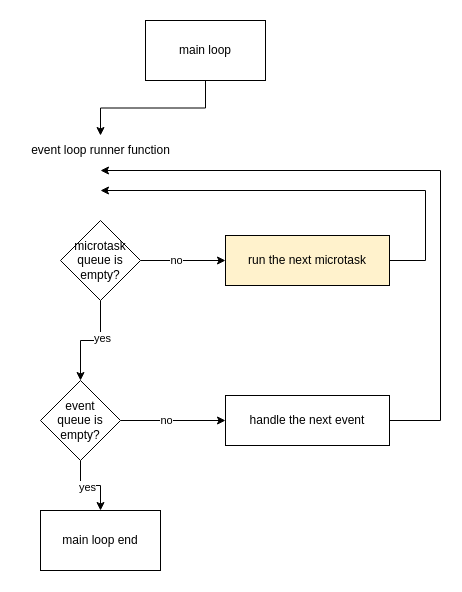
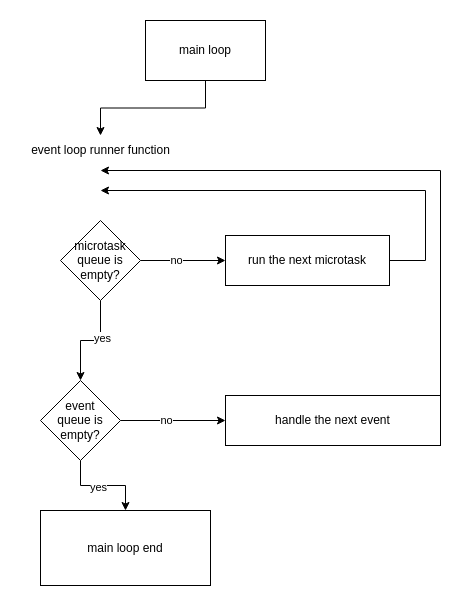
(308, 261) -> (308, 261)
(308, 421) -> (333, 421)
(101, 541) -> (126, 548)
